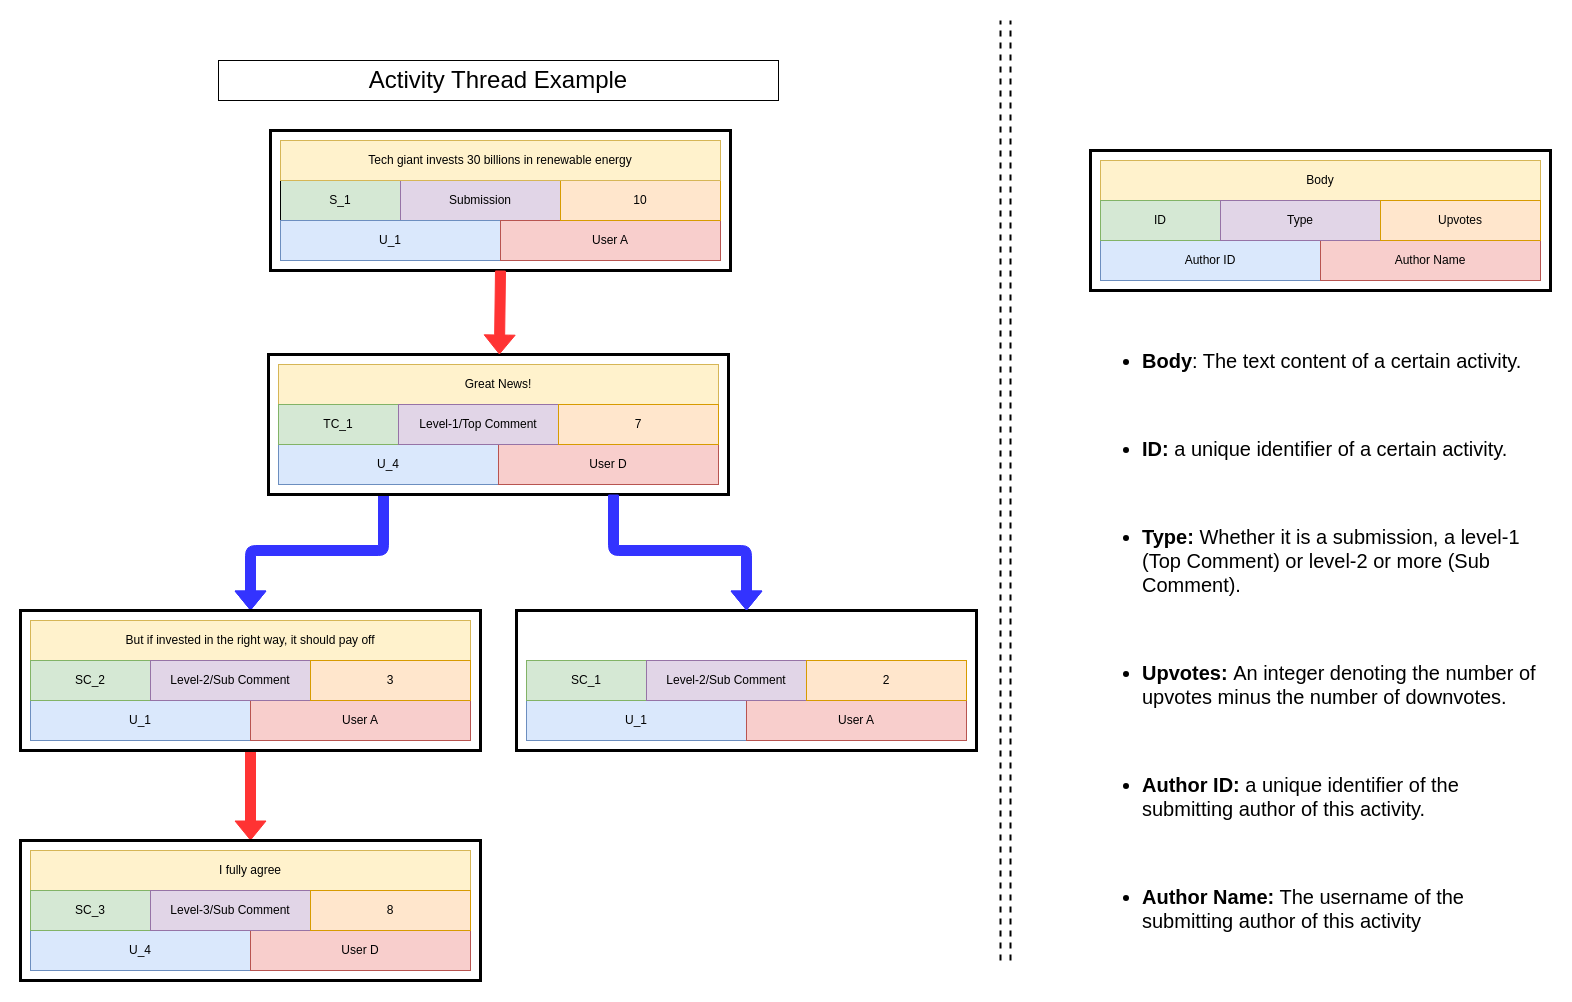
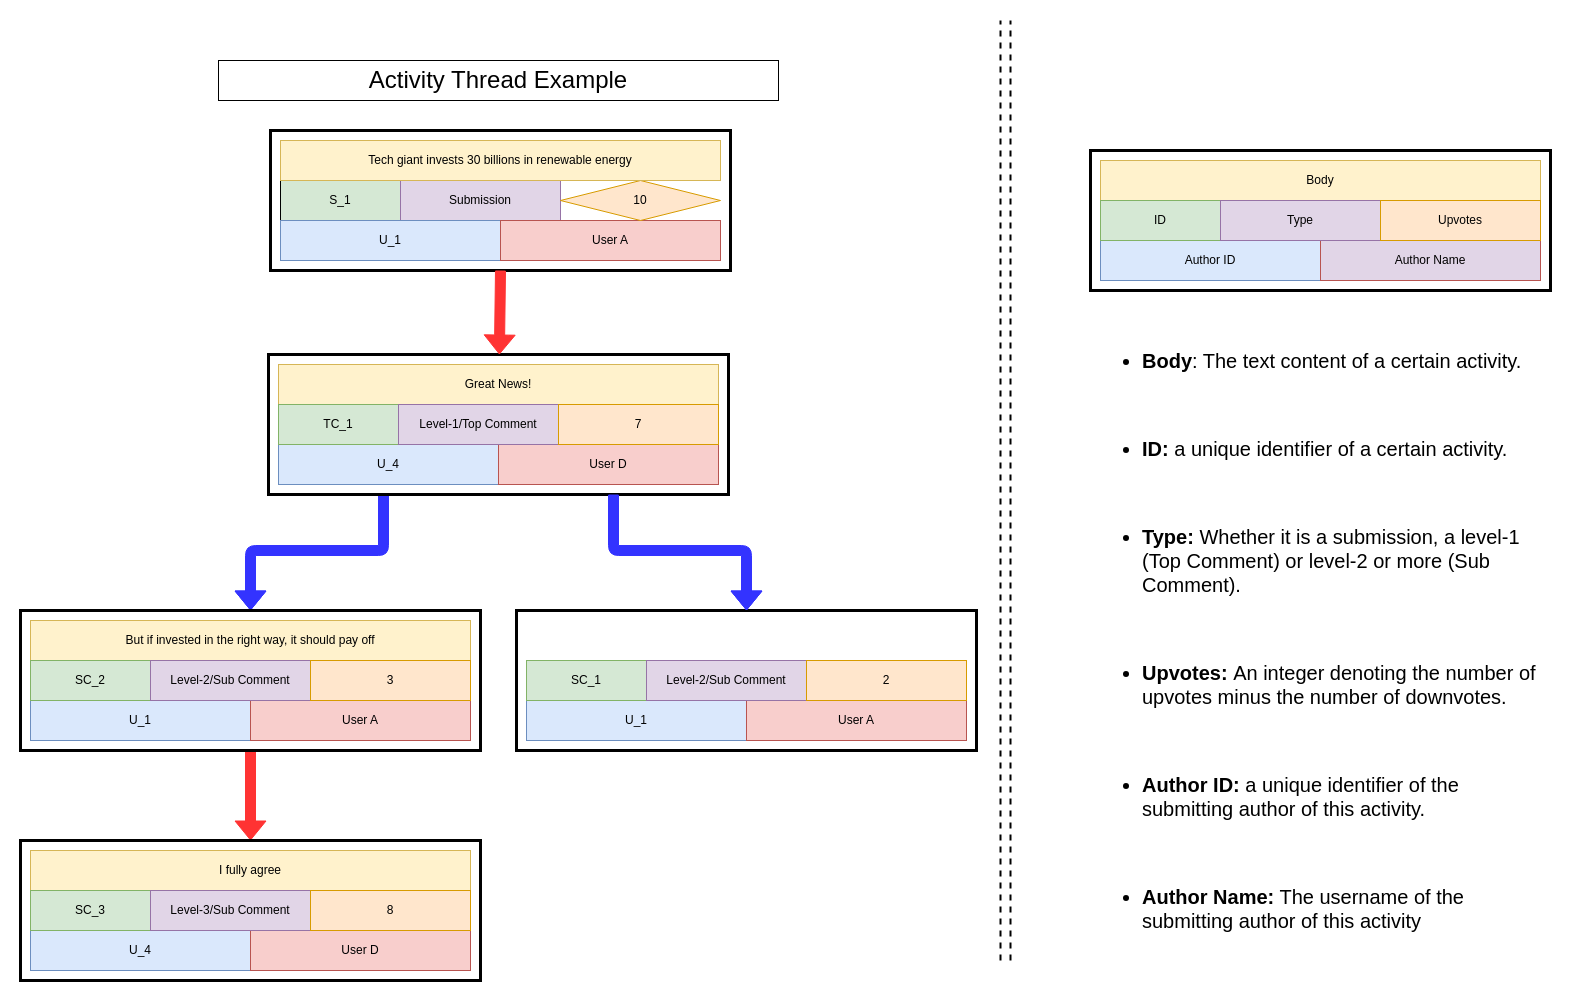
(641, 201) -> (641, 201)
(1431, 261) -> (1431, 261)
